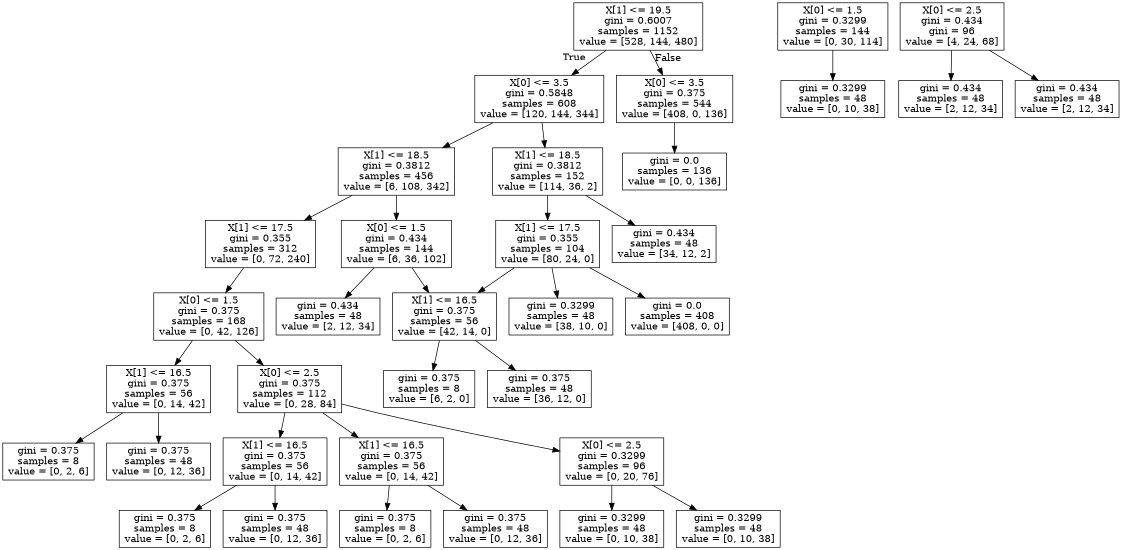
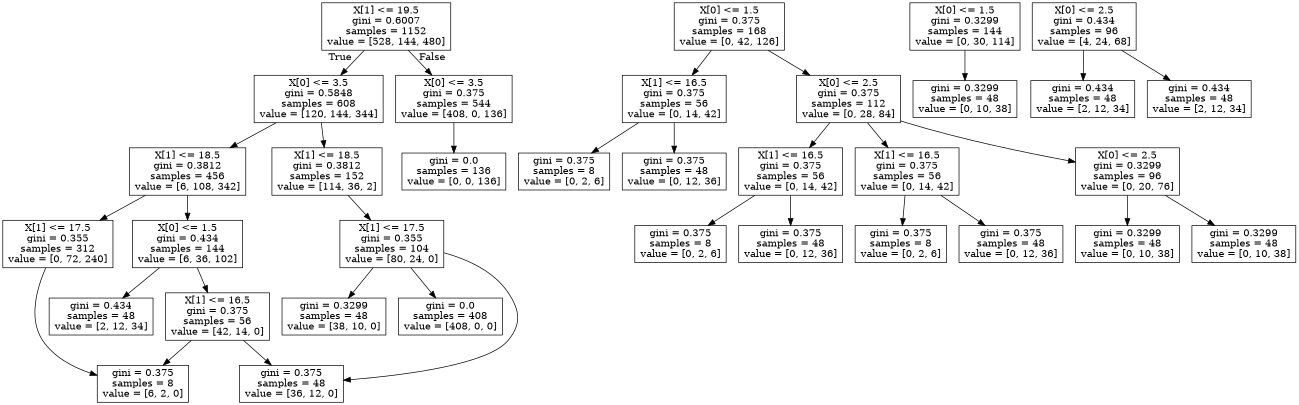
(952, 26) -> (1084, 26)
(664, 244) -> none
(237, 277) -> (39, 333)
(499, 278) -> (494, 351)
